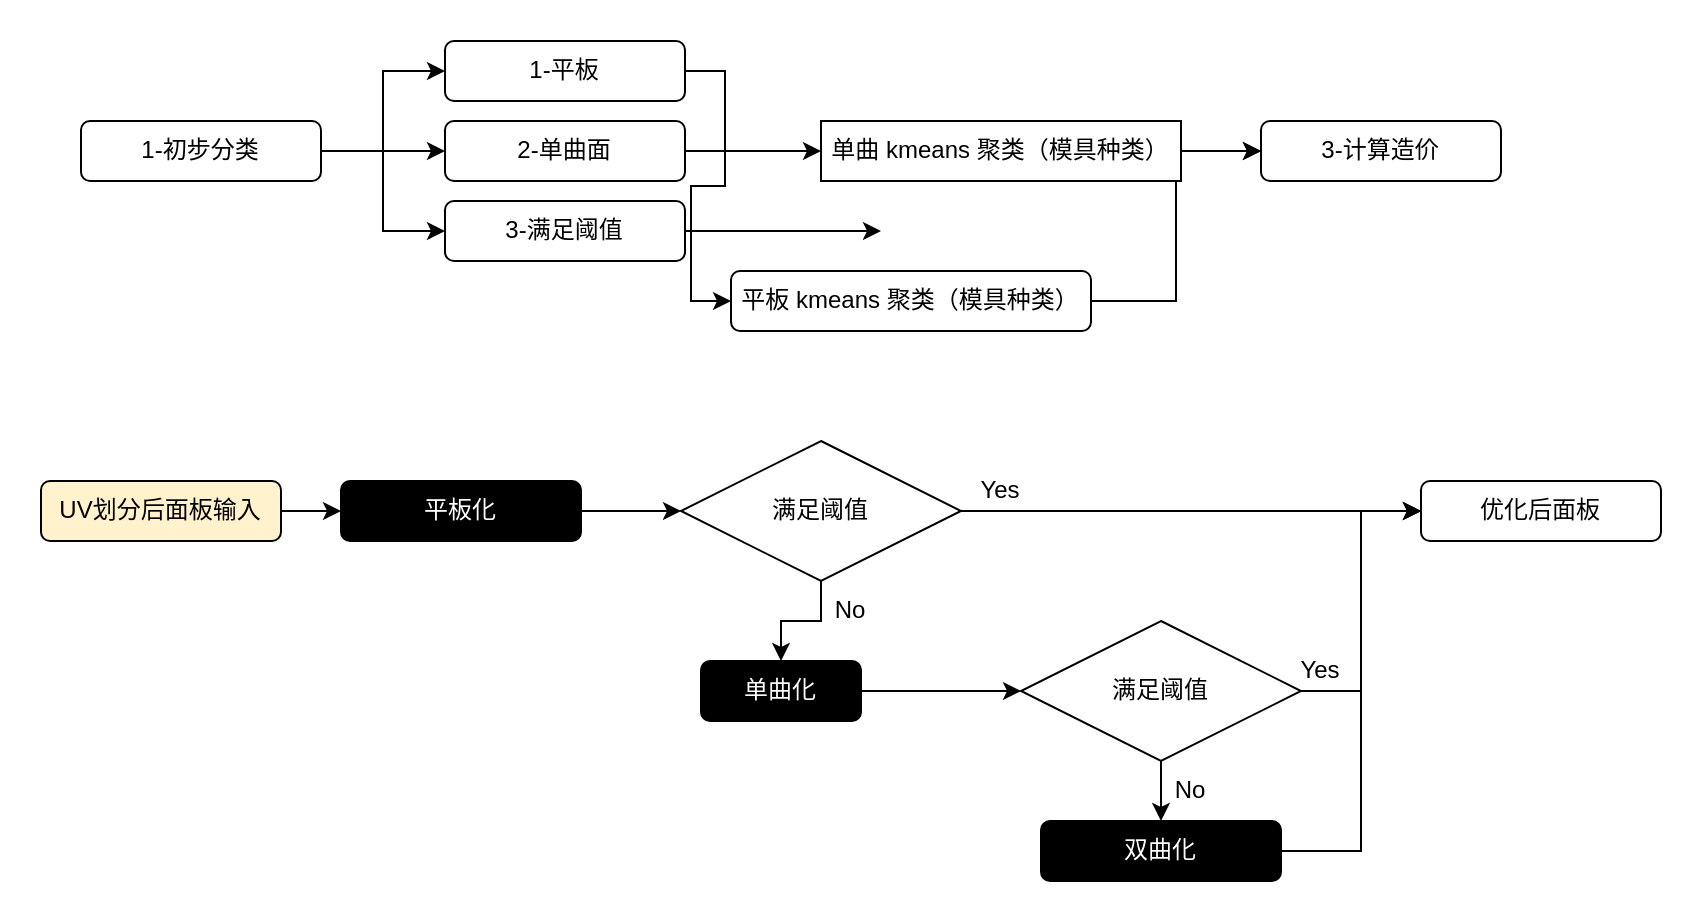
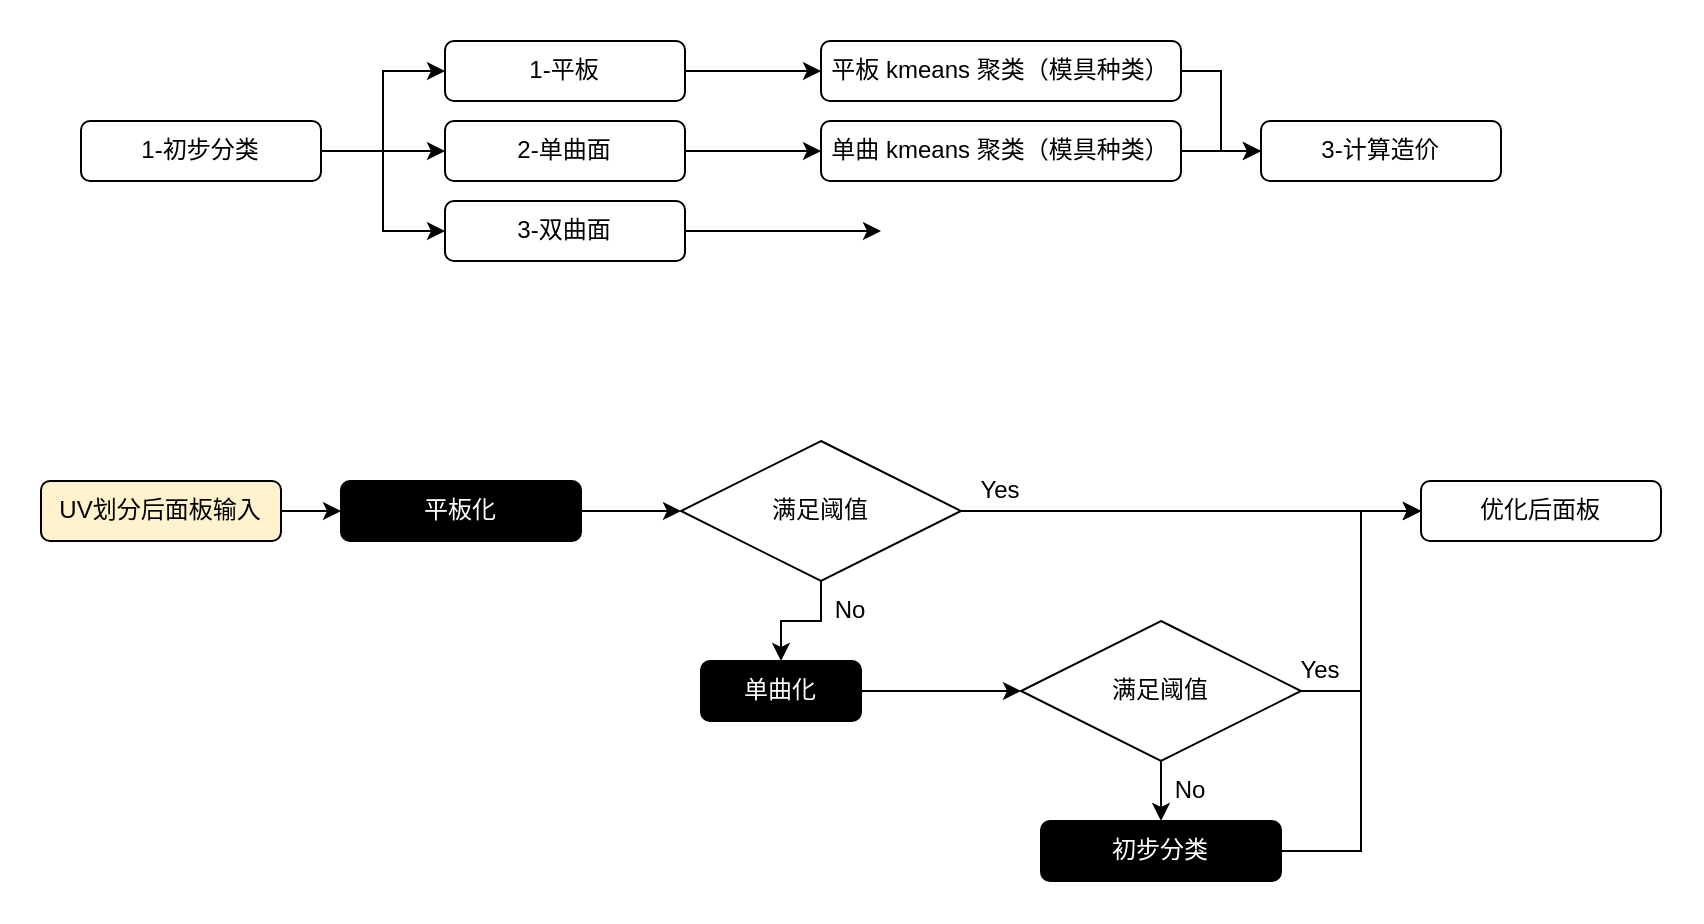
(1001, 151) -> (1001, 151)
(565, 231) -> (565, 231)
(911, 301) -> (1001, 71)
(1161, 851) -> (1161, 851)
